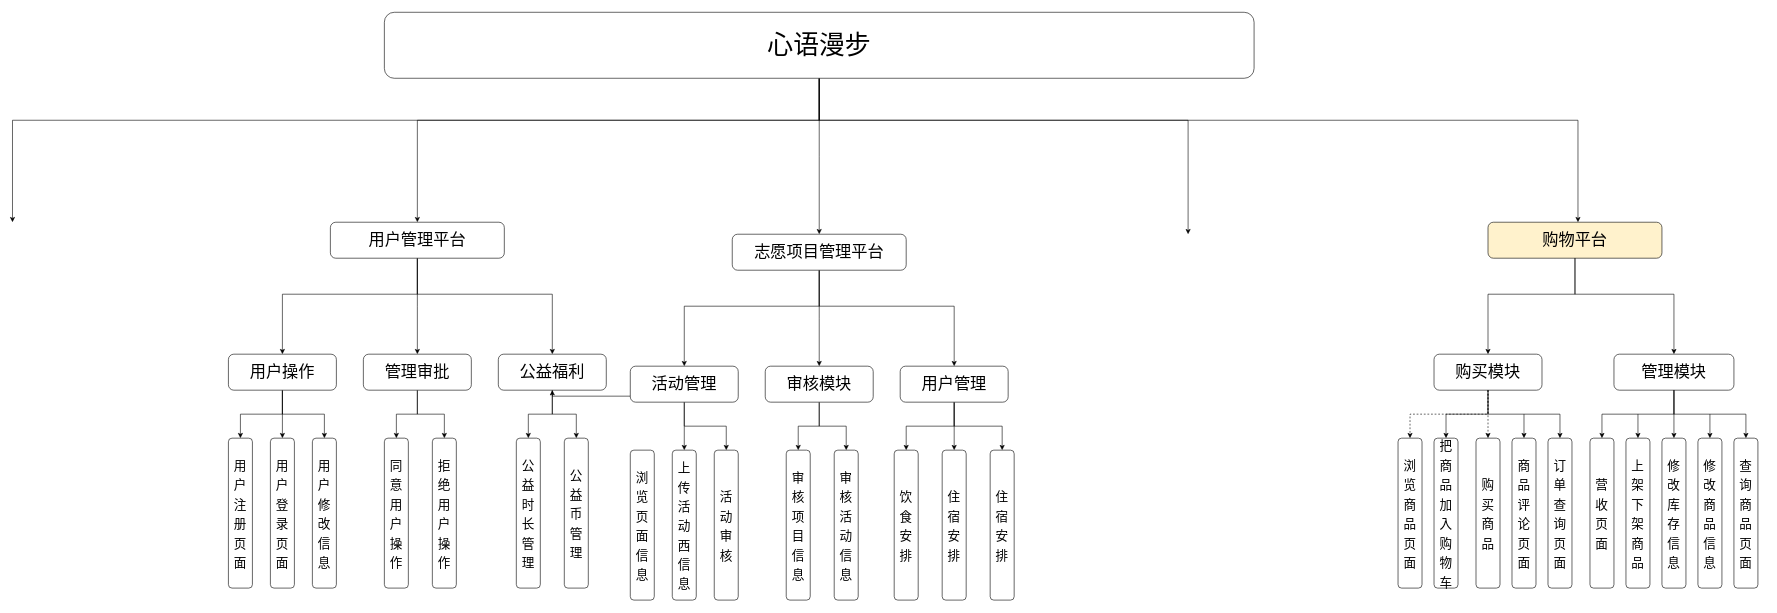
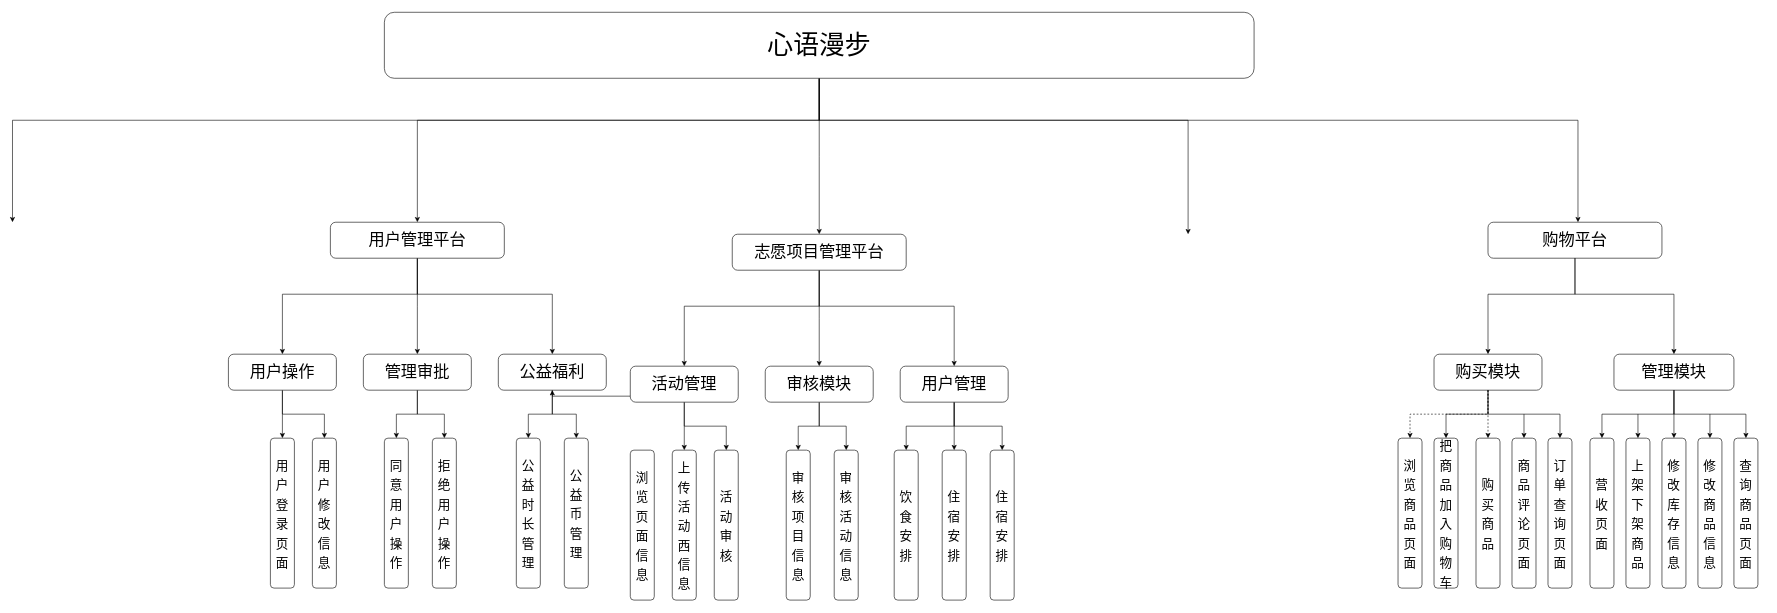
(1575, 240) -> (1575, 240)
(240, 423) -> none
(240, 513) -> none
